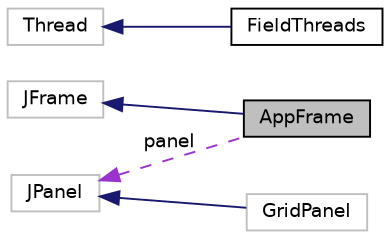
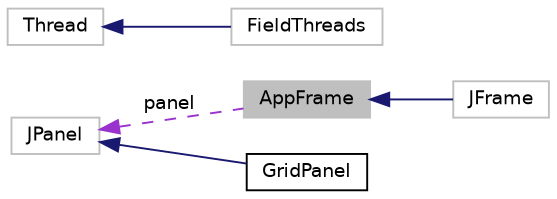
(307, 27) -> (307, 27)
(183, 109) -> (421, 99)
(307, 119) -> (307, 99)
(307, 212) -> (307, 172)
